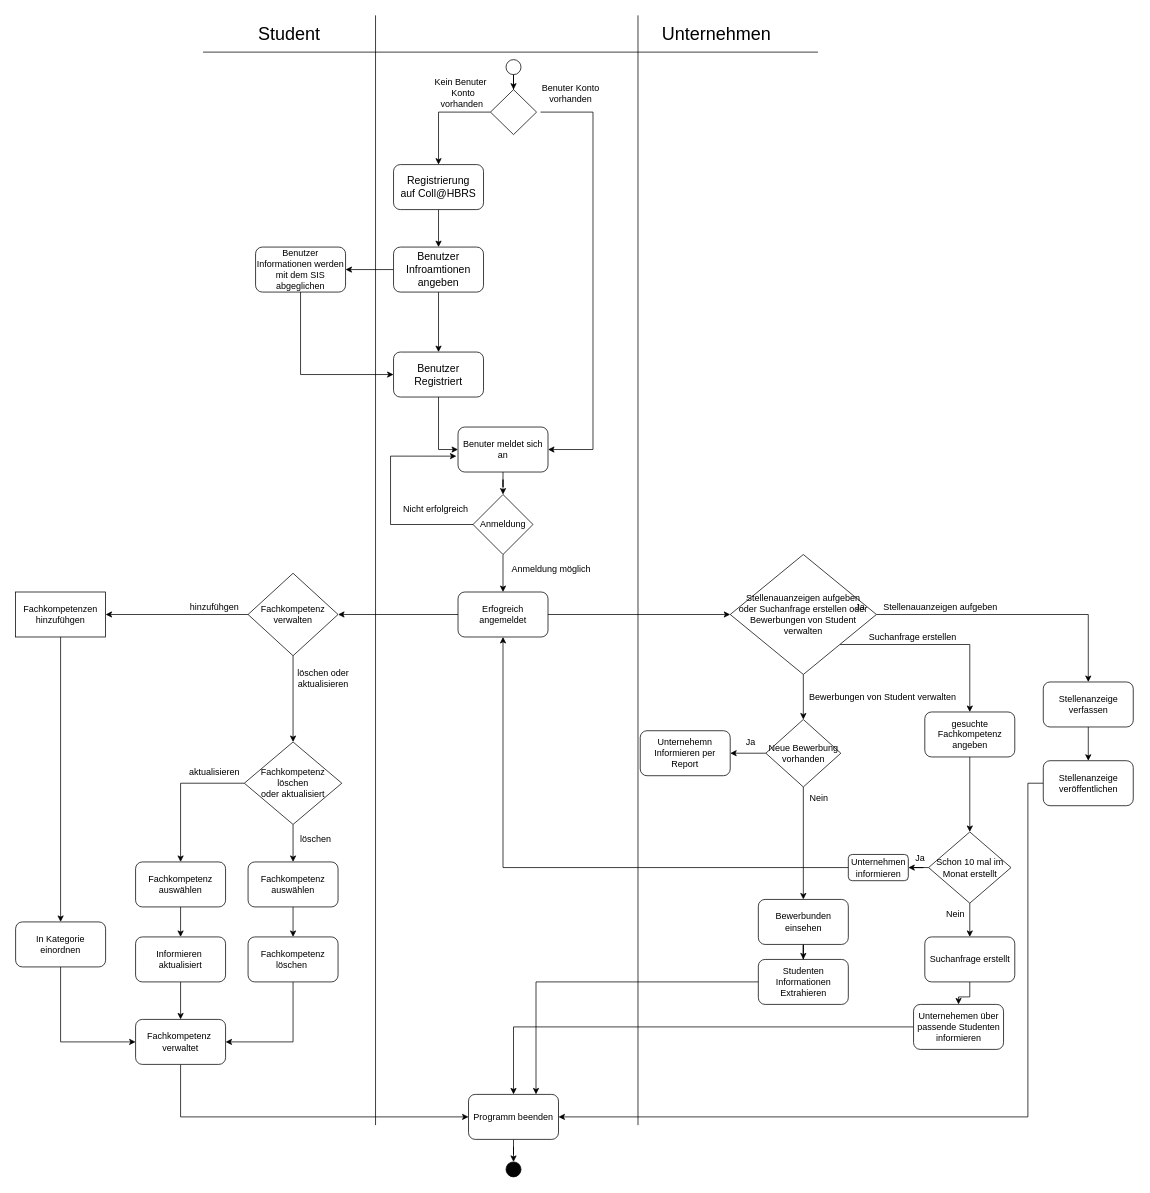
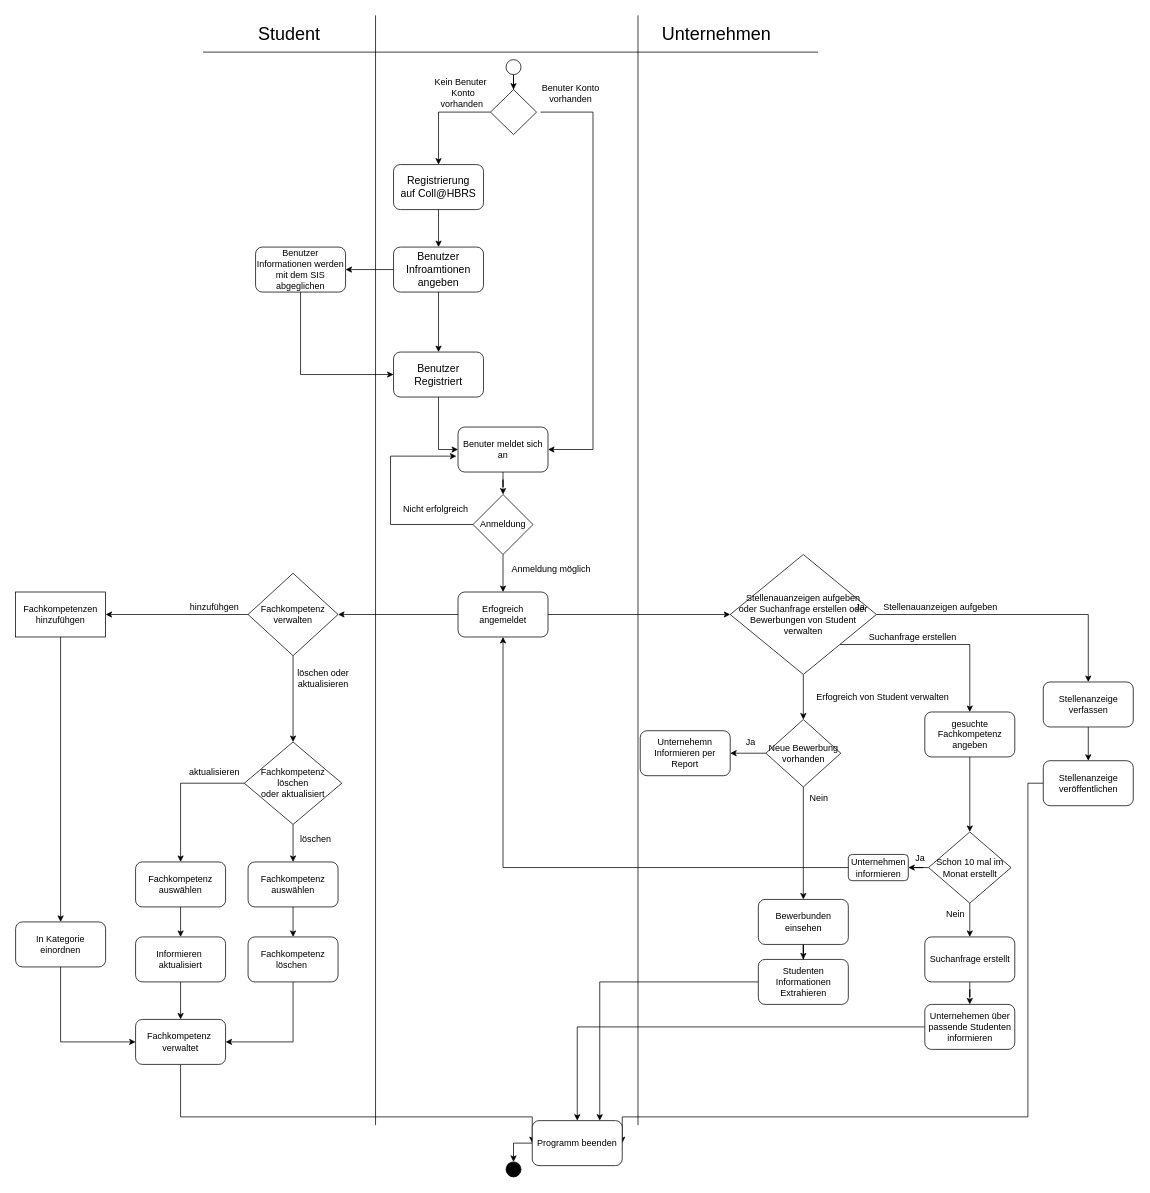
(883, 697) -> (883, 697)
(959, 1027) -> (970, 1027)
(513, 1117) -> (577, 1143)
